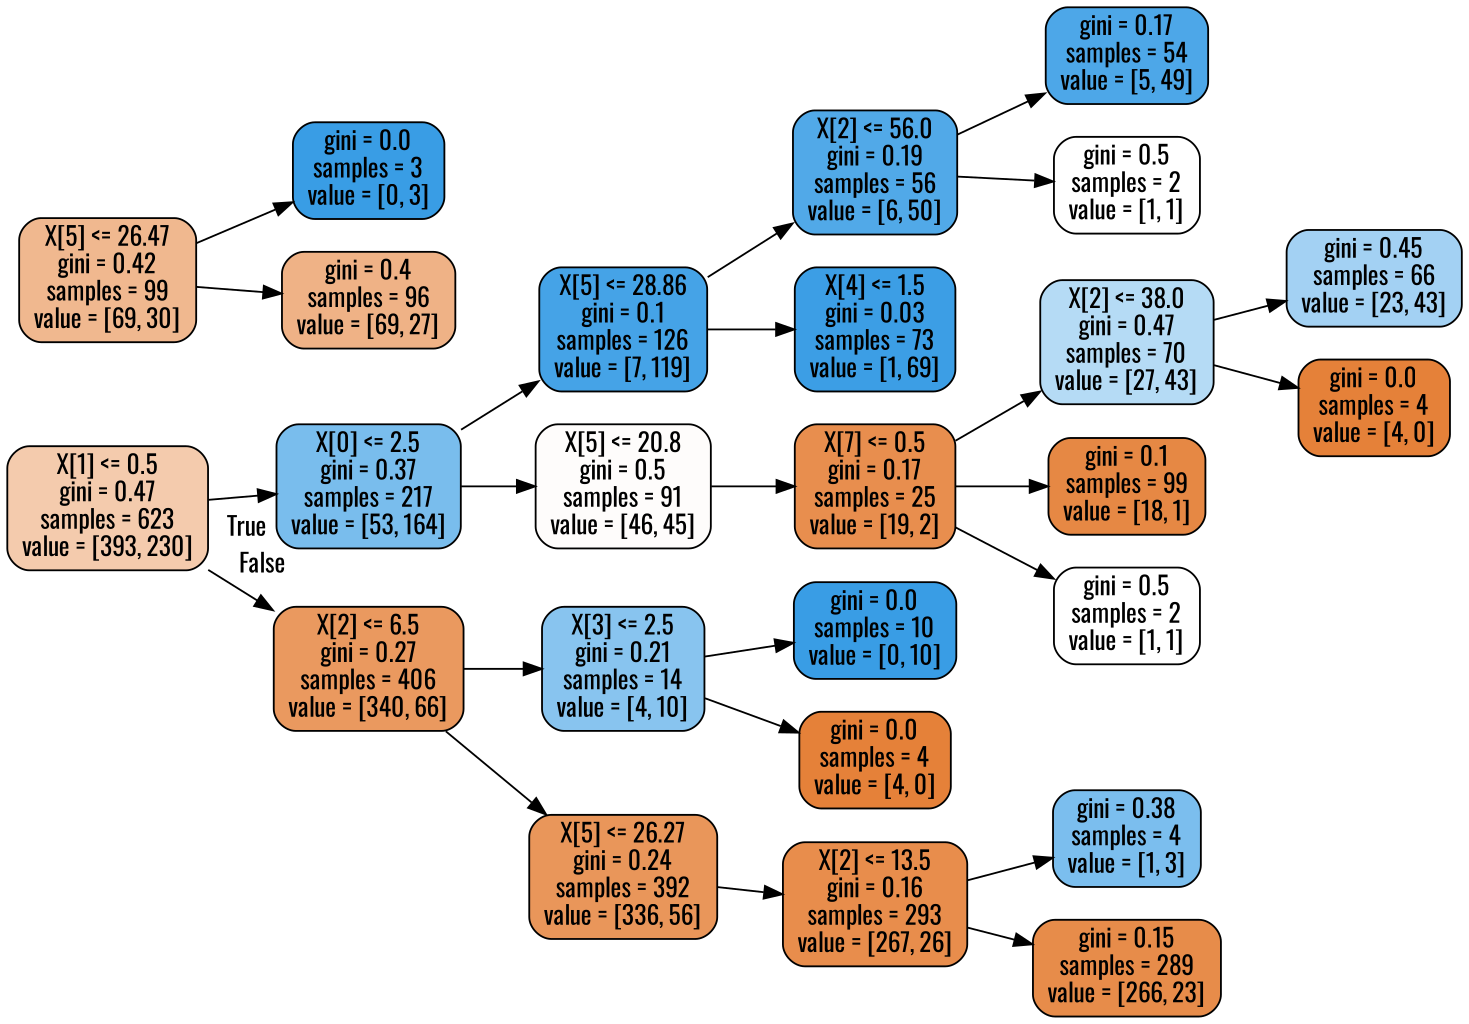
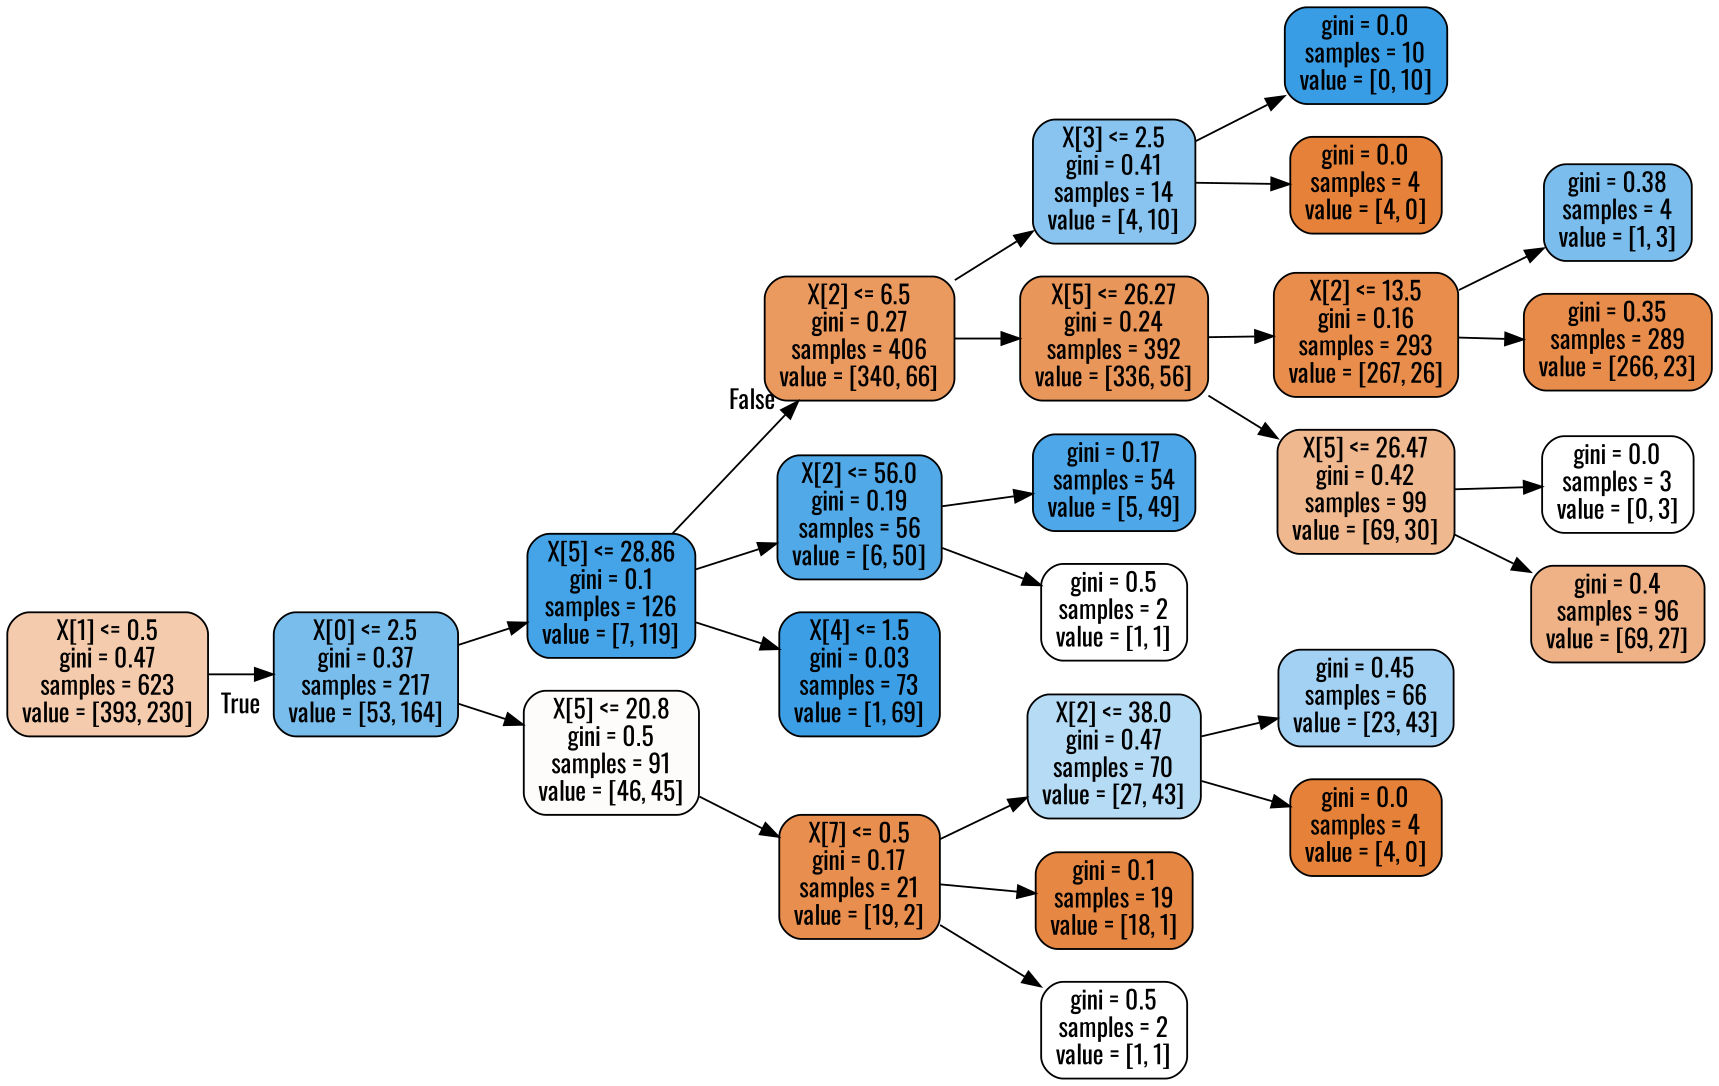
(369, 171) -> (1618, 485)
none -> (1235, 412)
(875, 486) -> (860, 877)
(1127, 486) -> (1114, 901)
(233, 585) -> (729, 474)
(623, 669) -> (1114, 182)
(1127, 968) -> (1618, 342)
